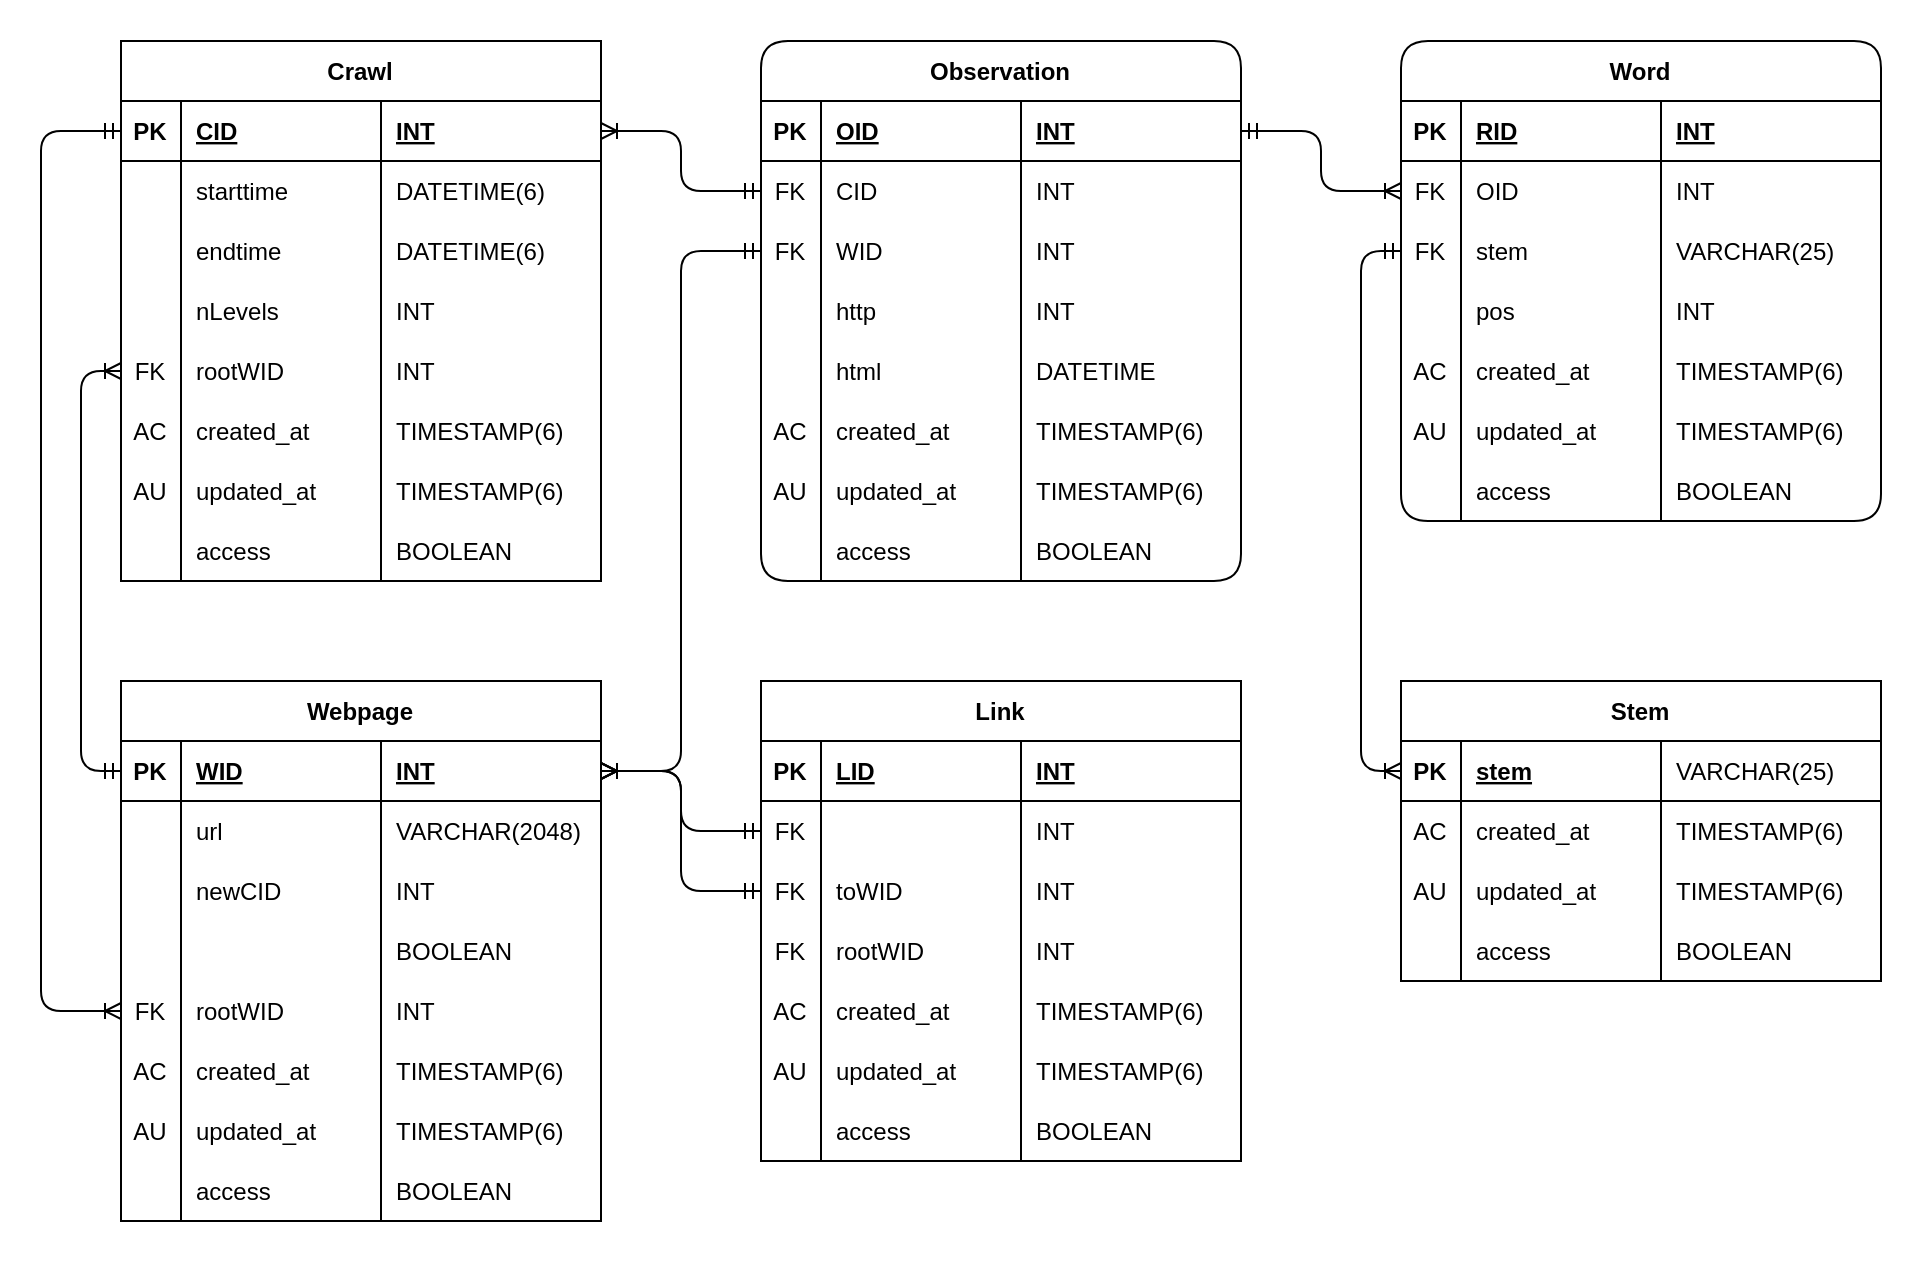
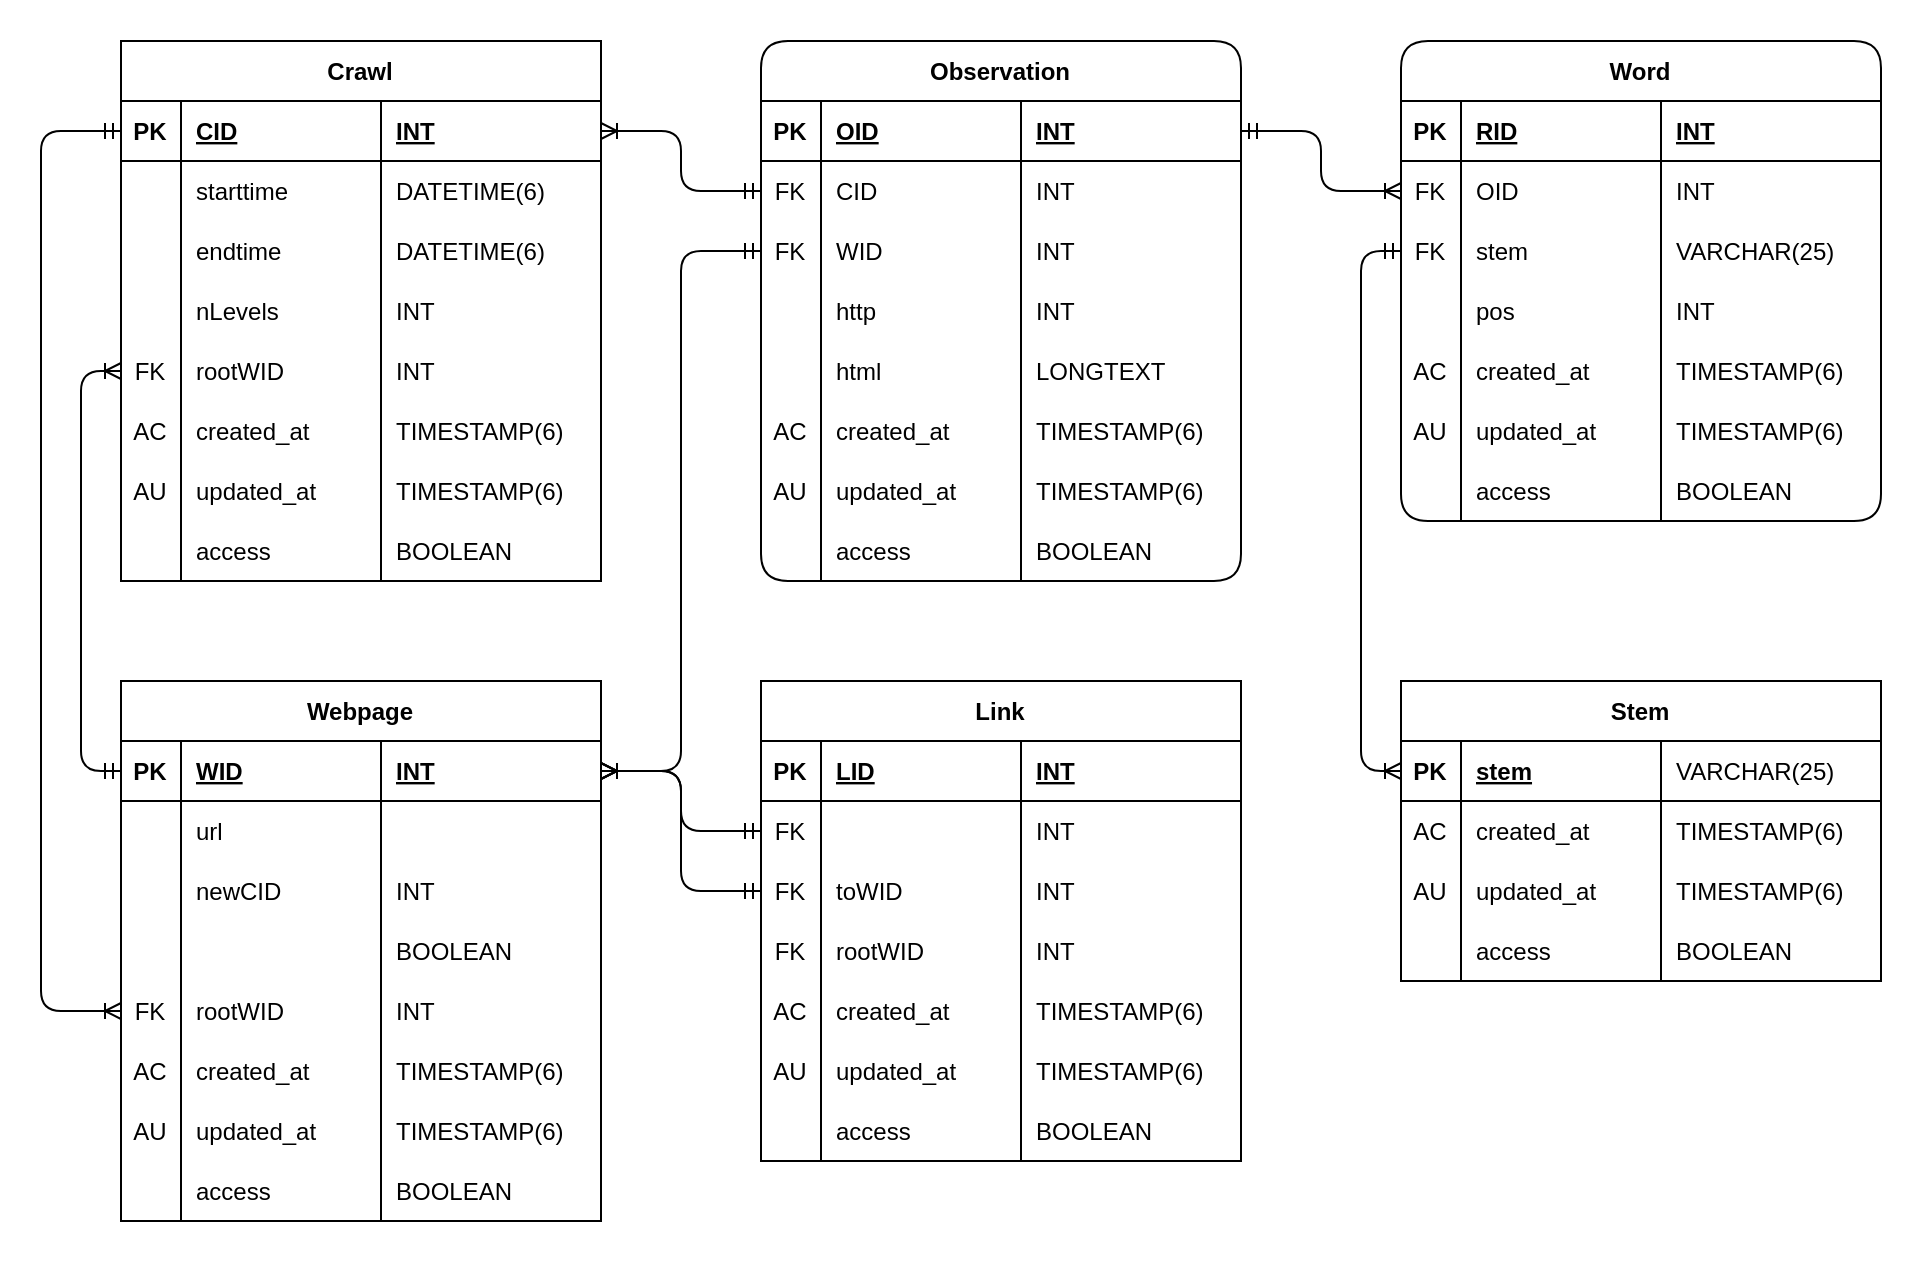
(1090, 372) -> (1090, 372)
(491, 831) -> none
